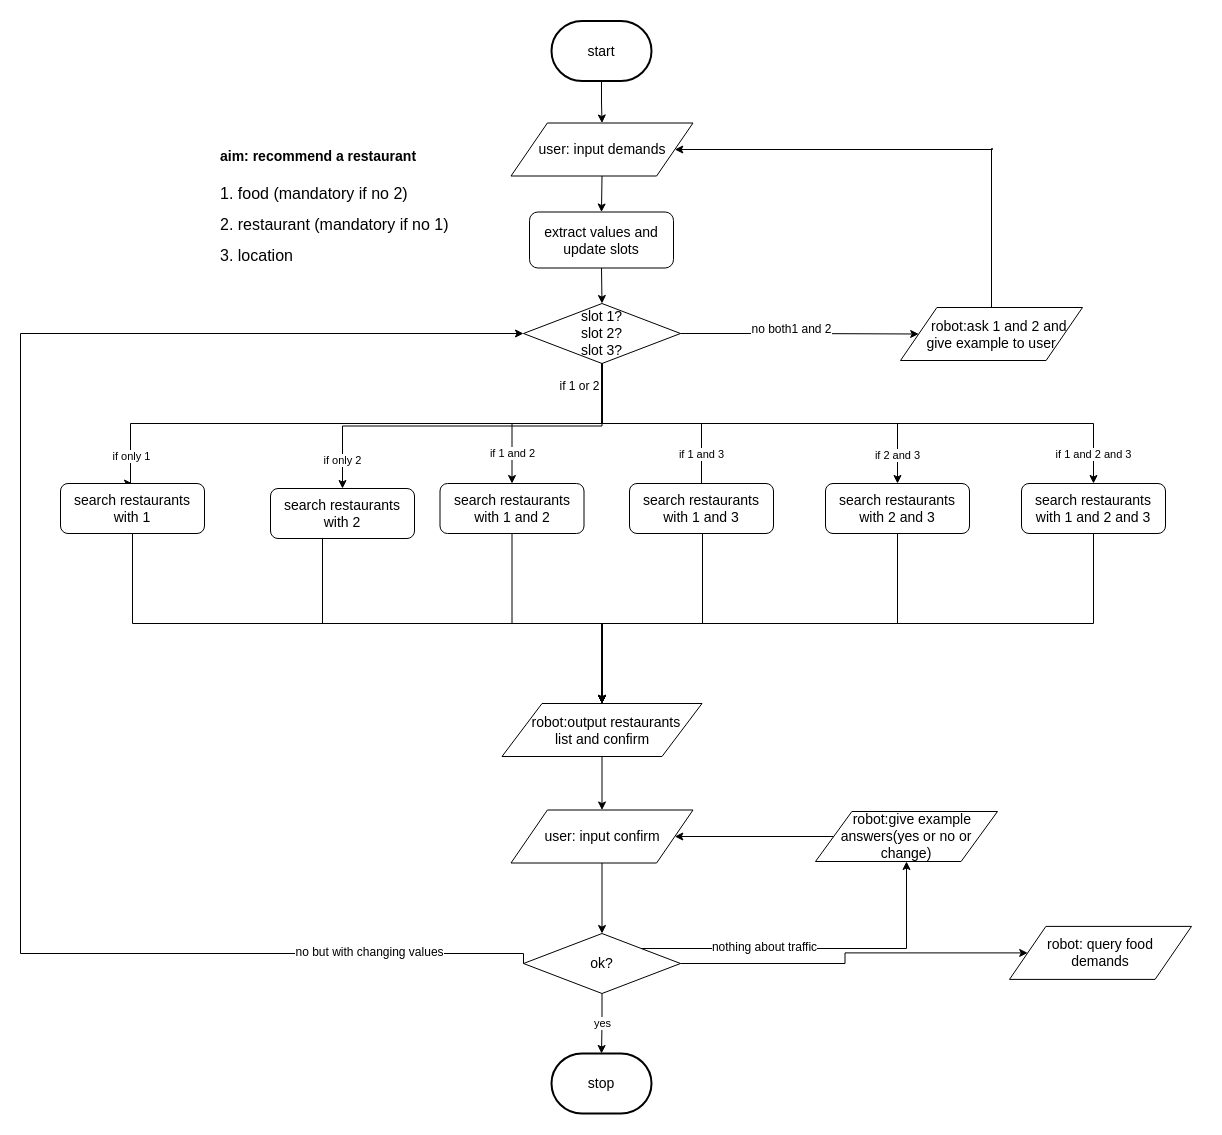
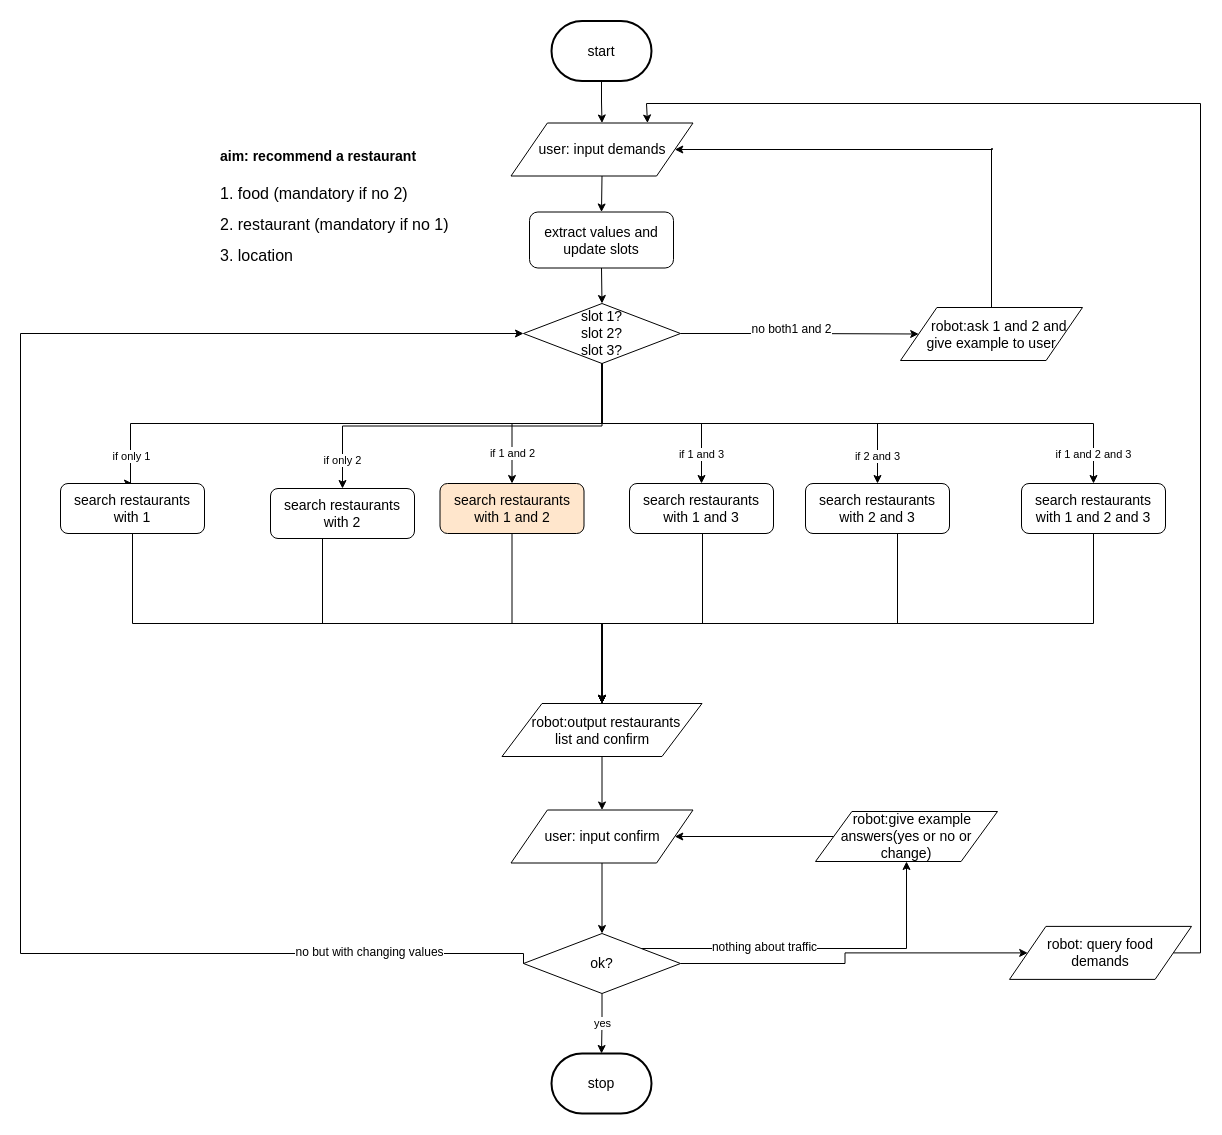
none -> (1201, 259)
(580, 386) -> none
(702, 478) -> (702, 475)
(512, 509) -> (512, 509)
(898, 509) -> (878, 509)
